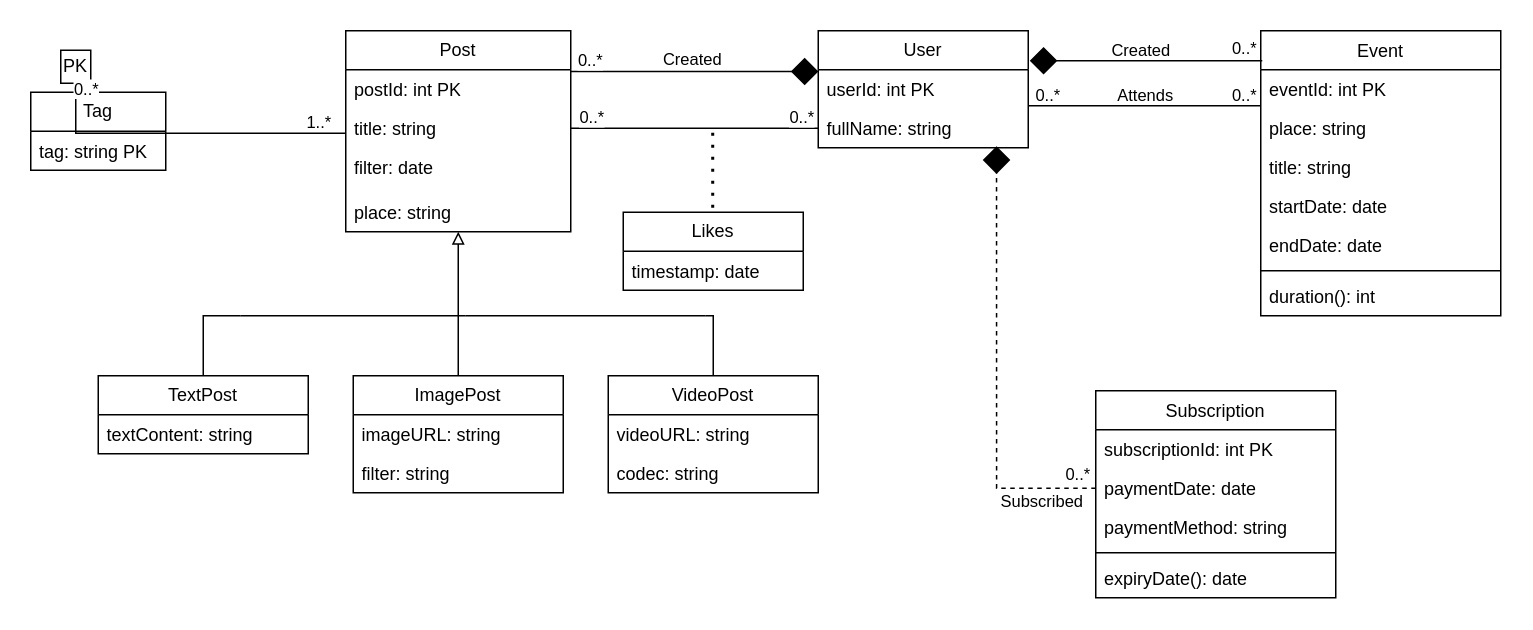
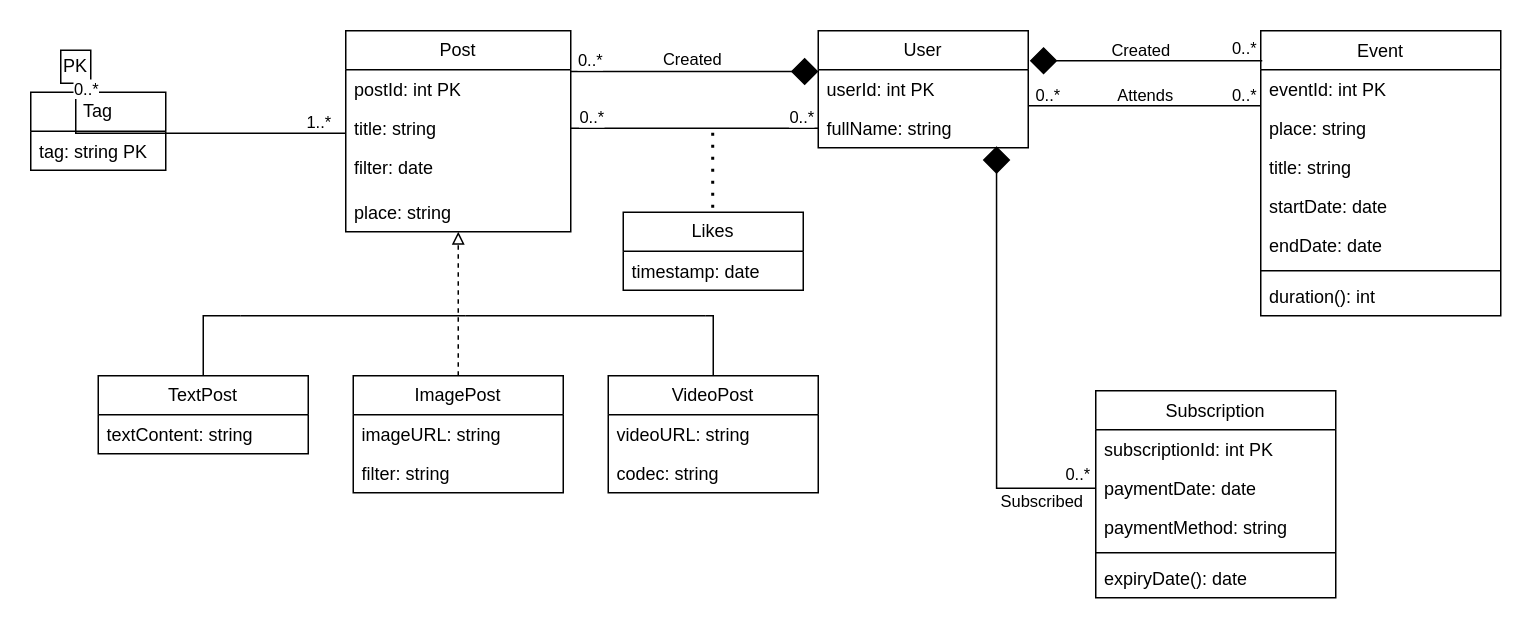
(458, 311) -> (458, 311)
(997, 379) -> (997, 379)
